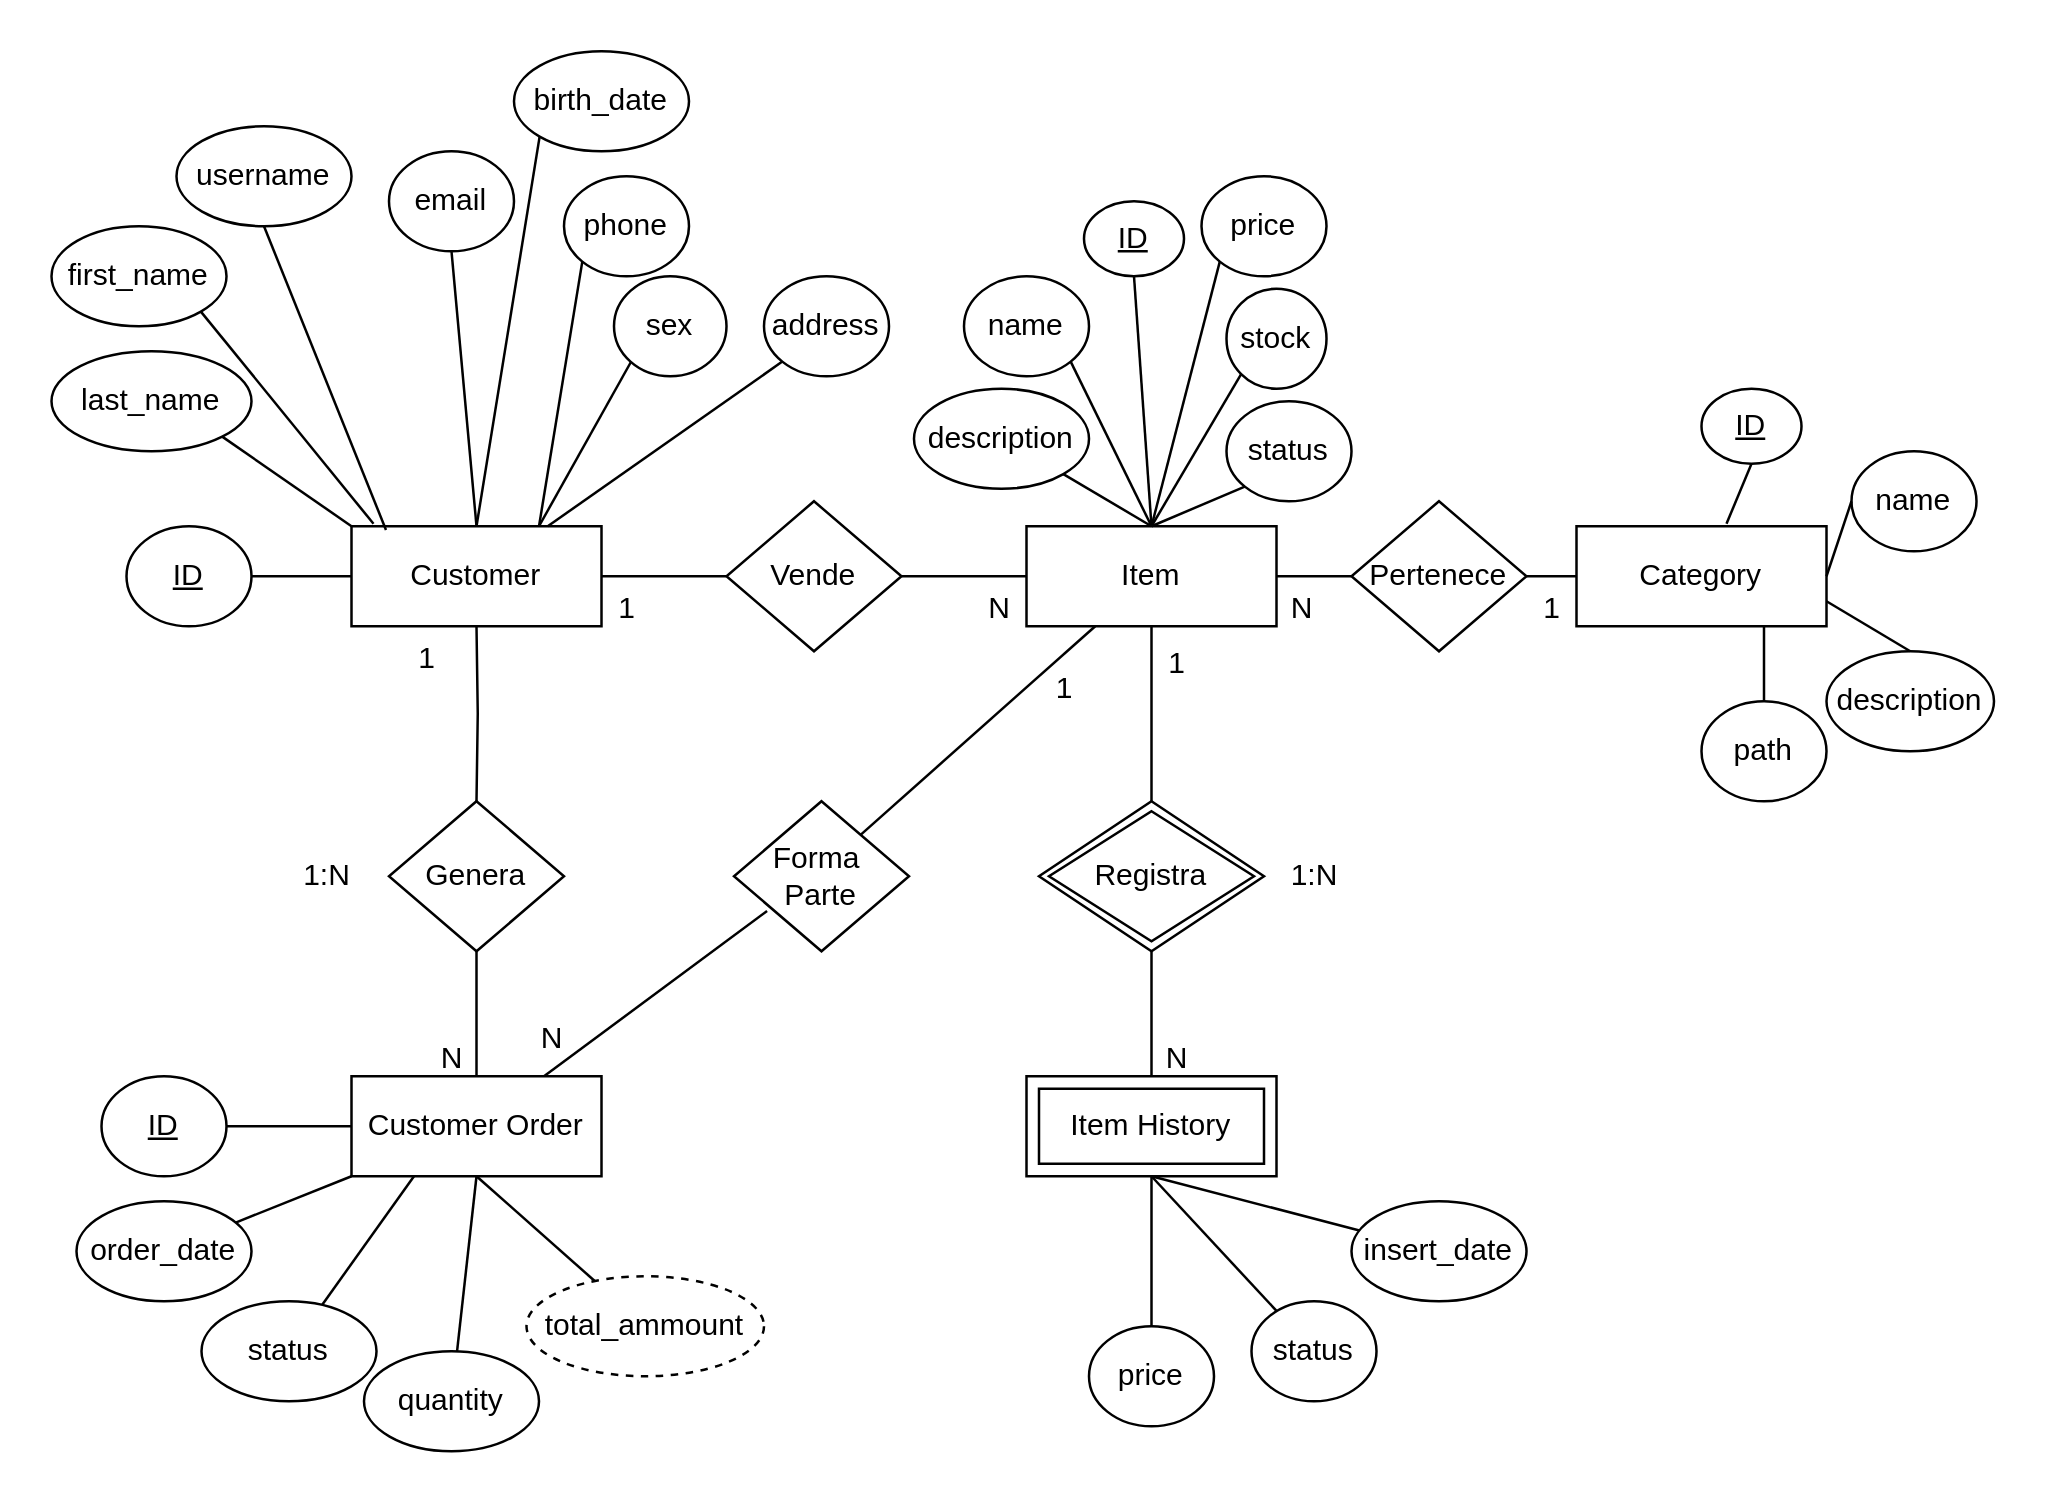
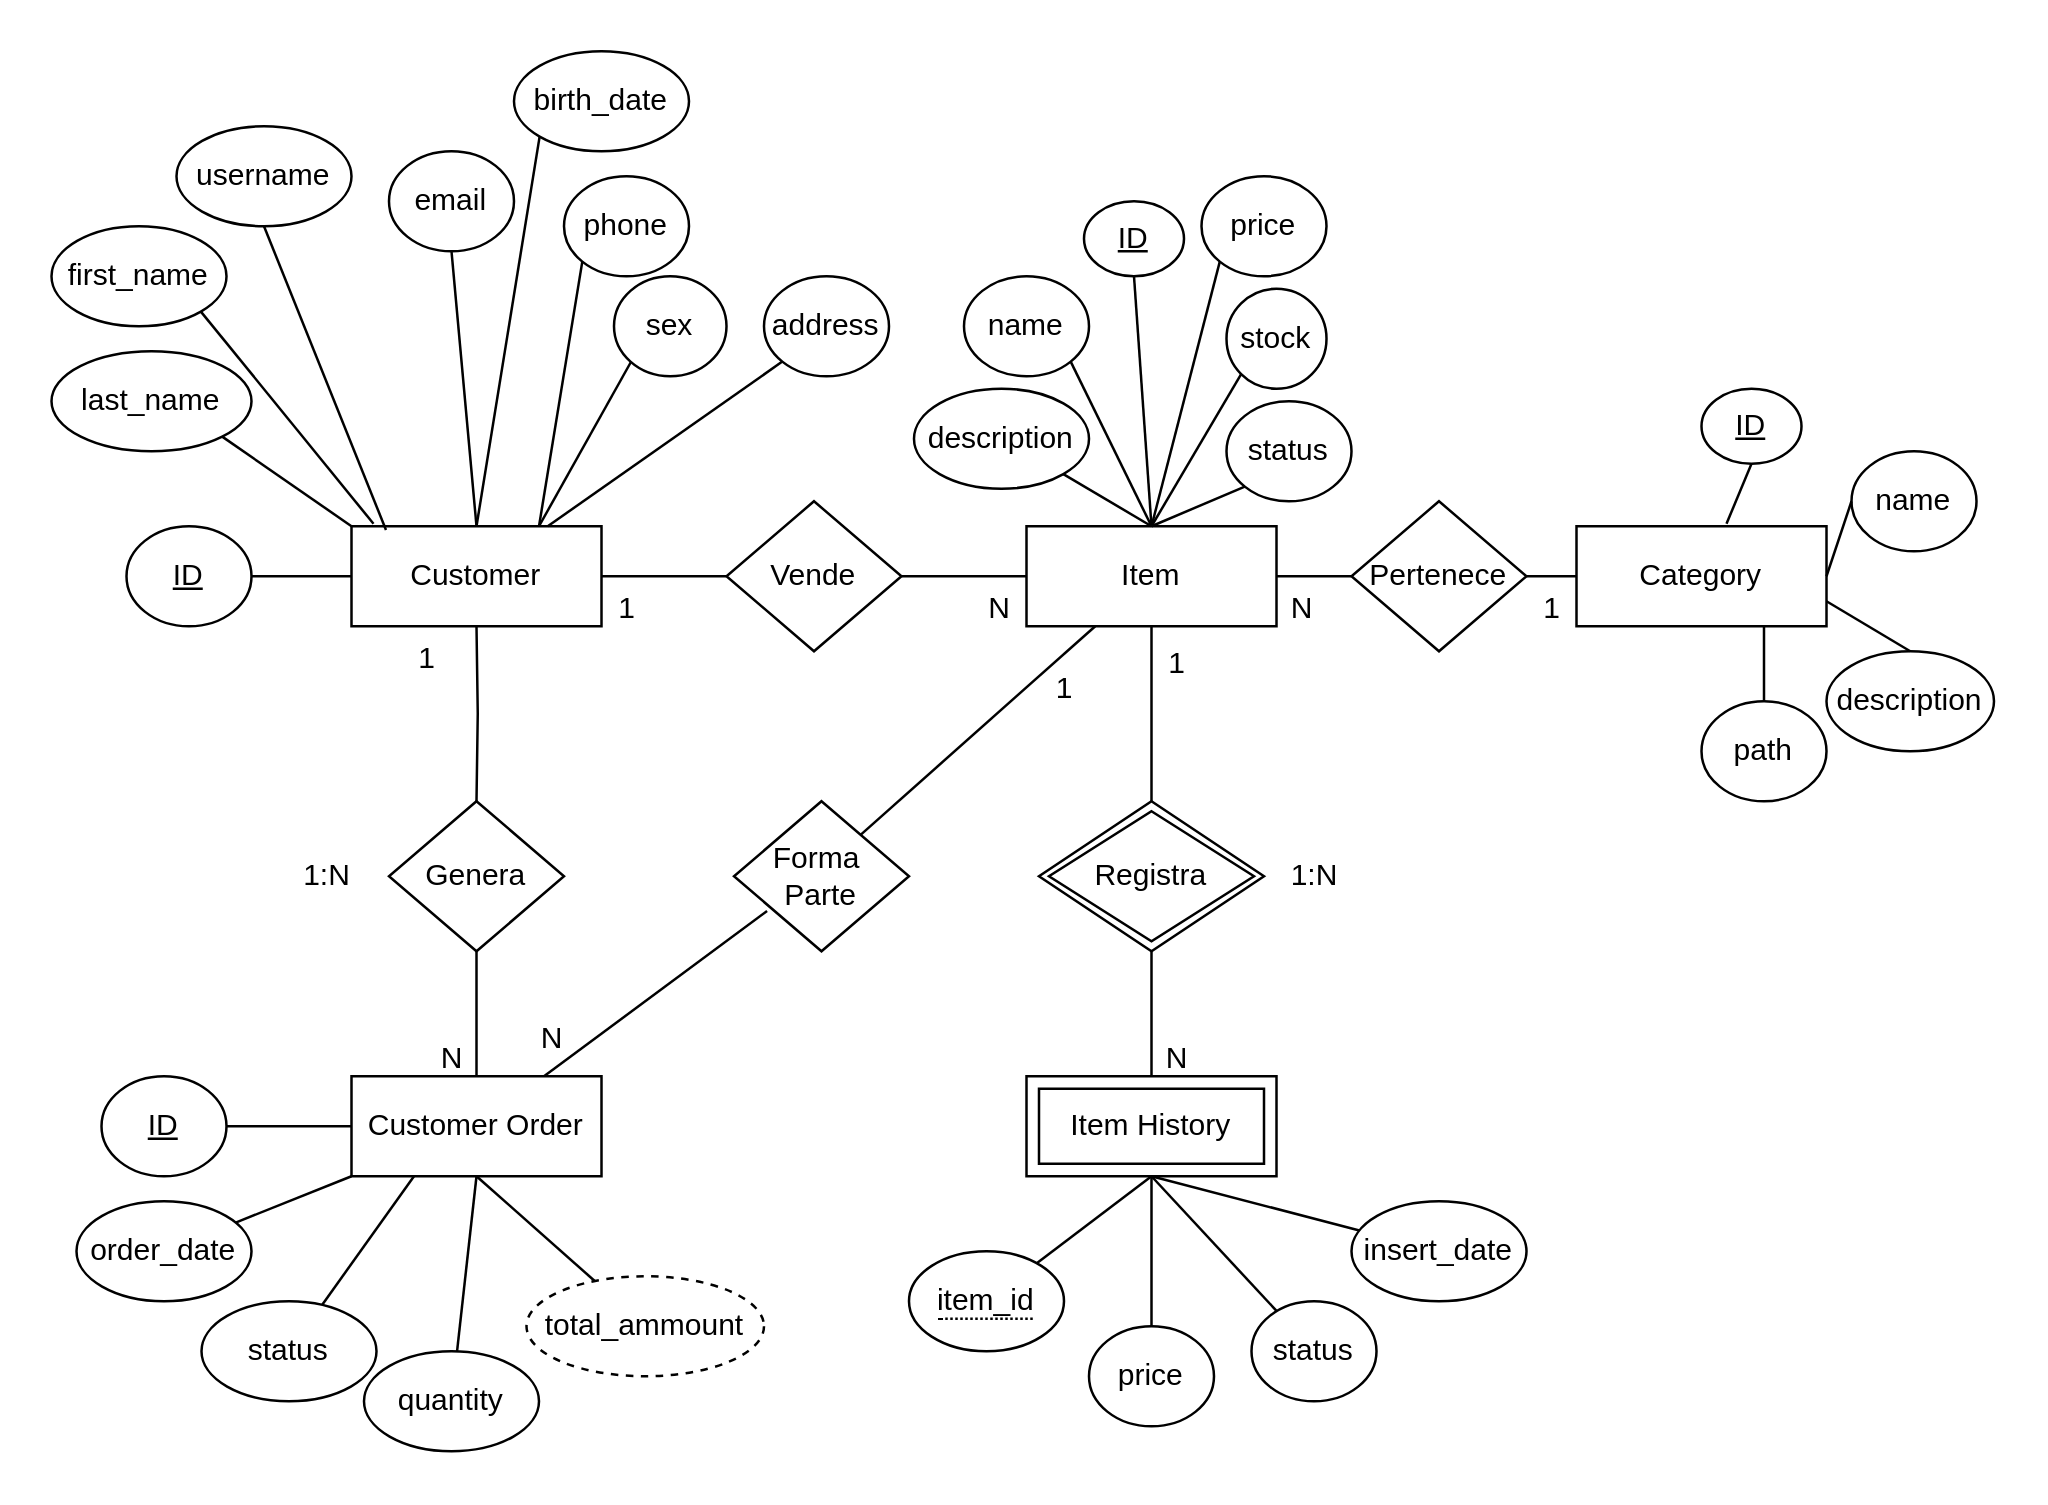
none -> (1091, 1222)
none -> (986, 1301)
